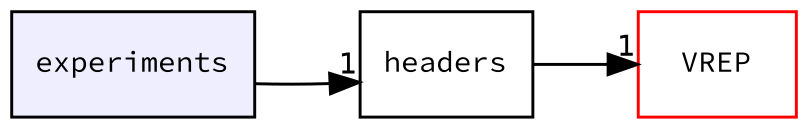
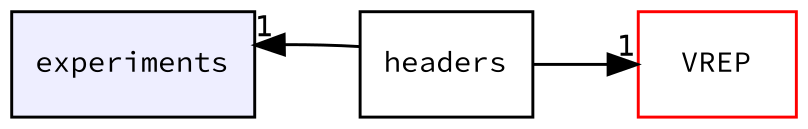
(292, 84) -> (322, 45)
